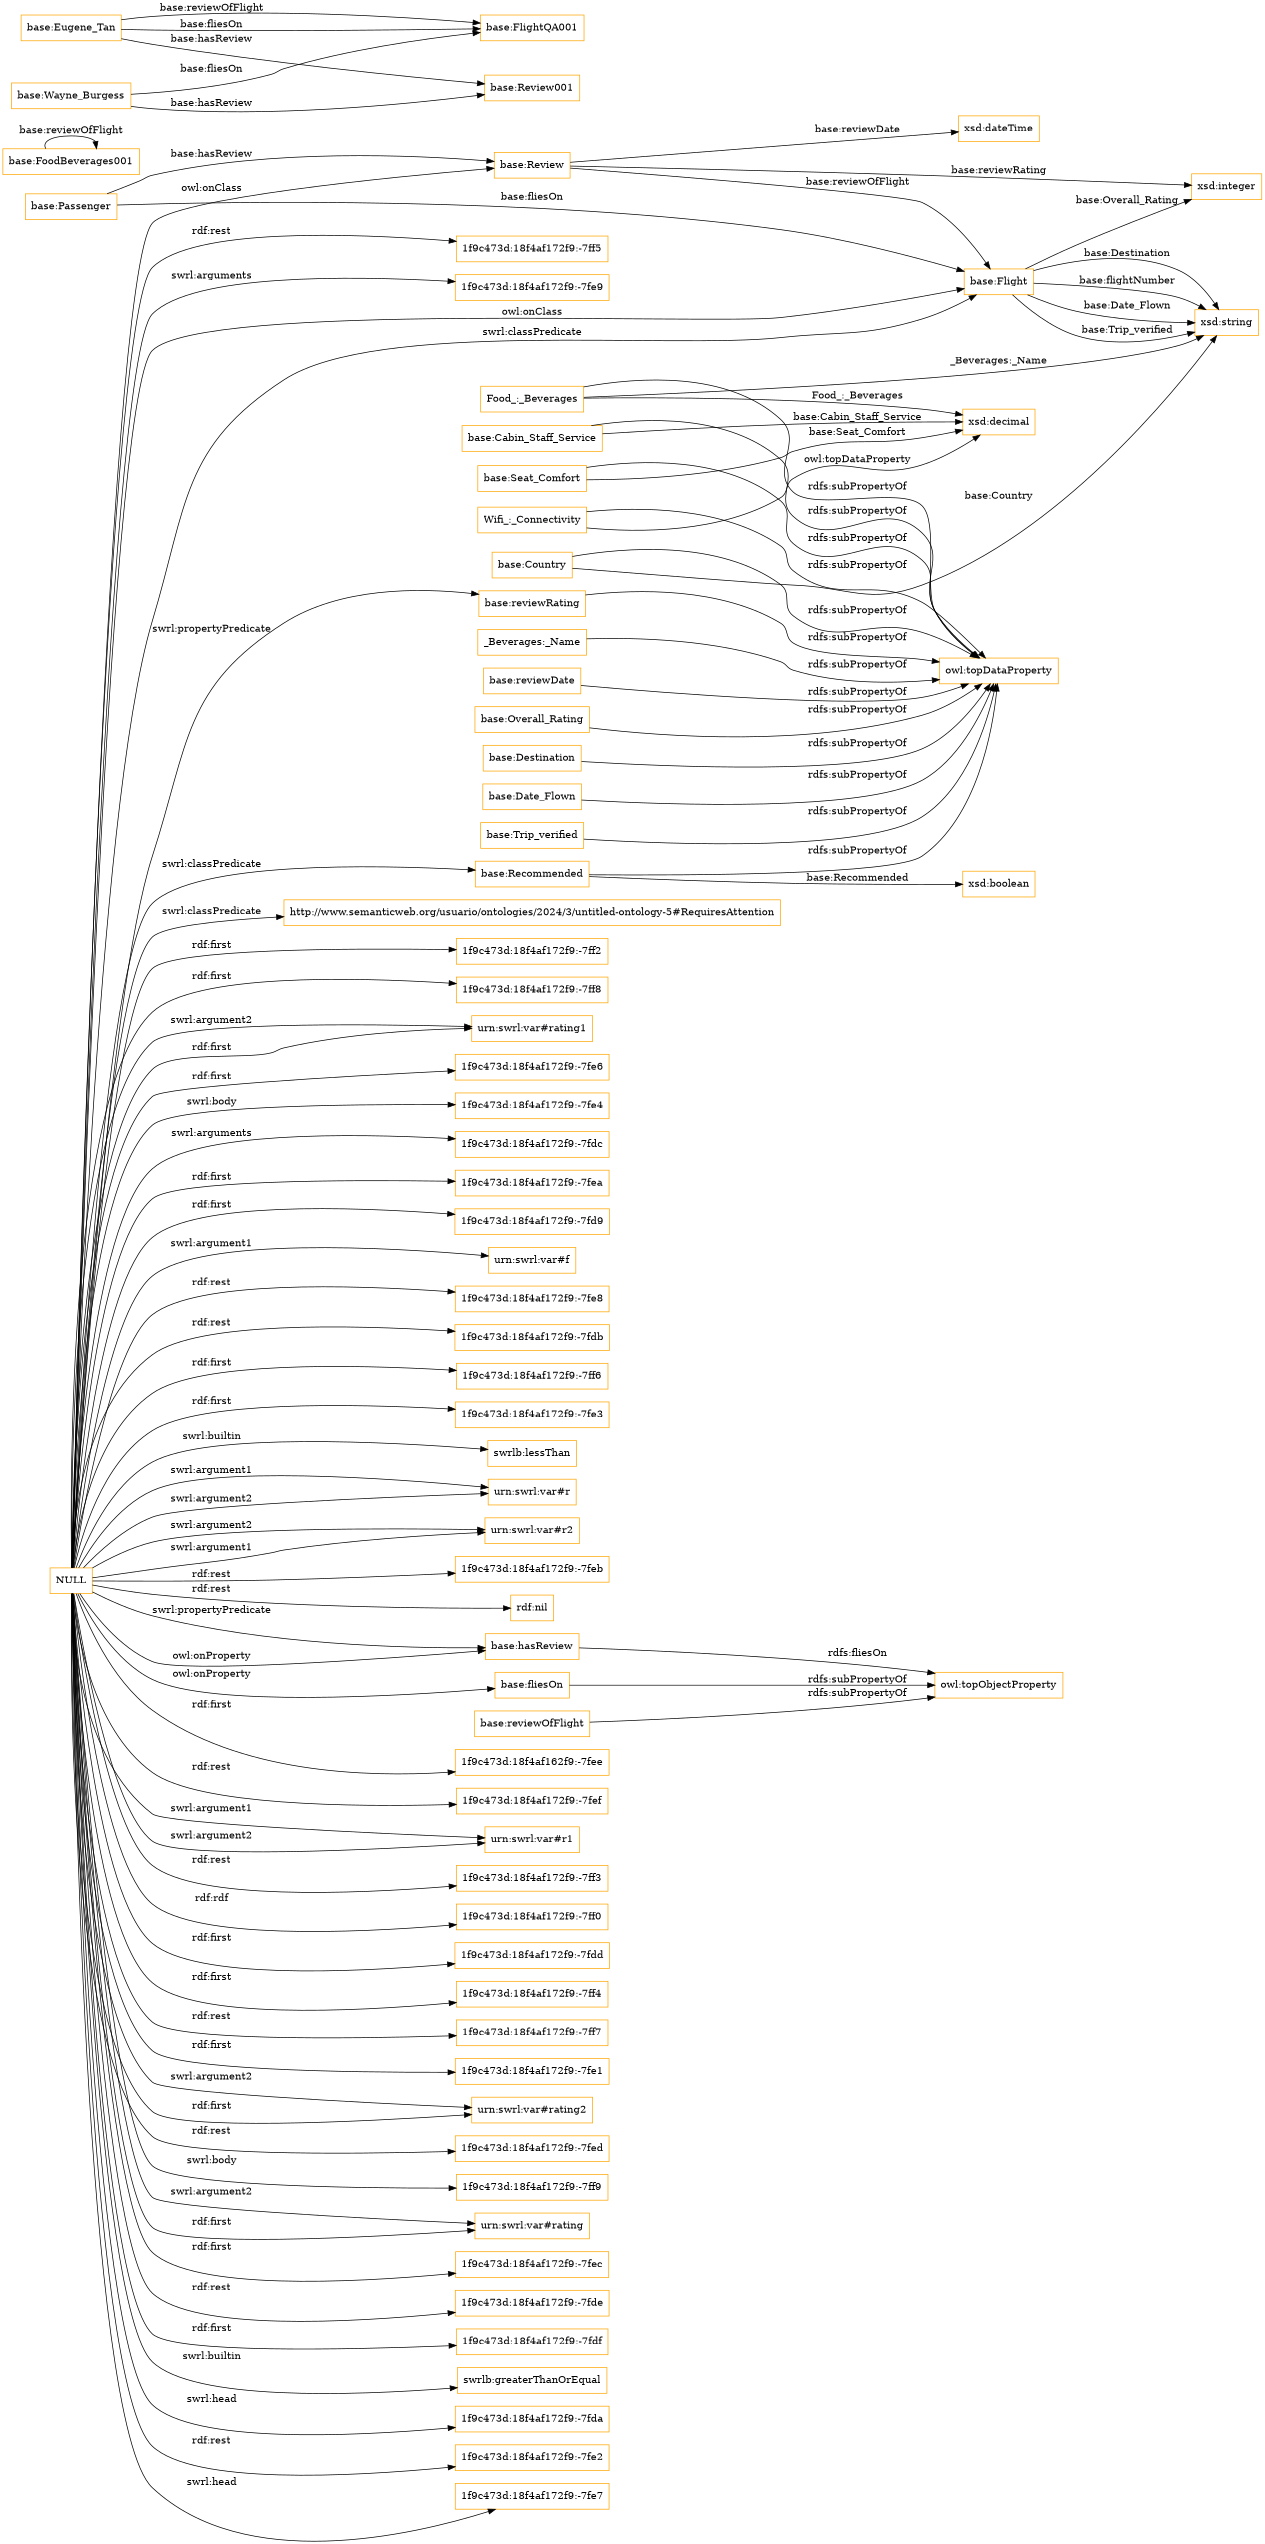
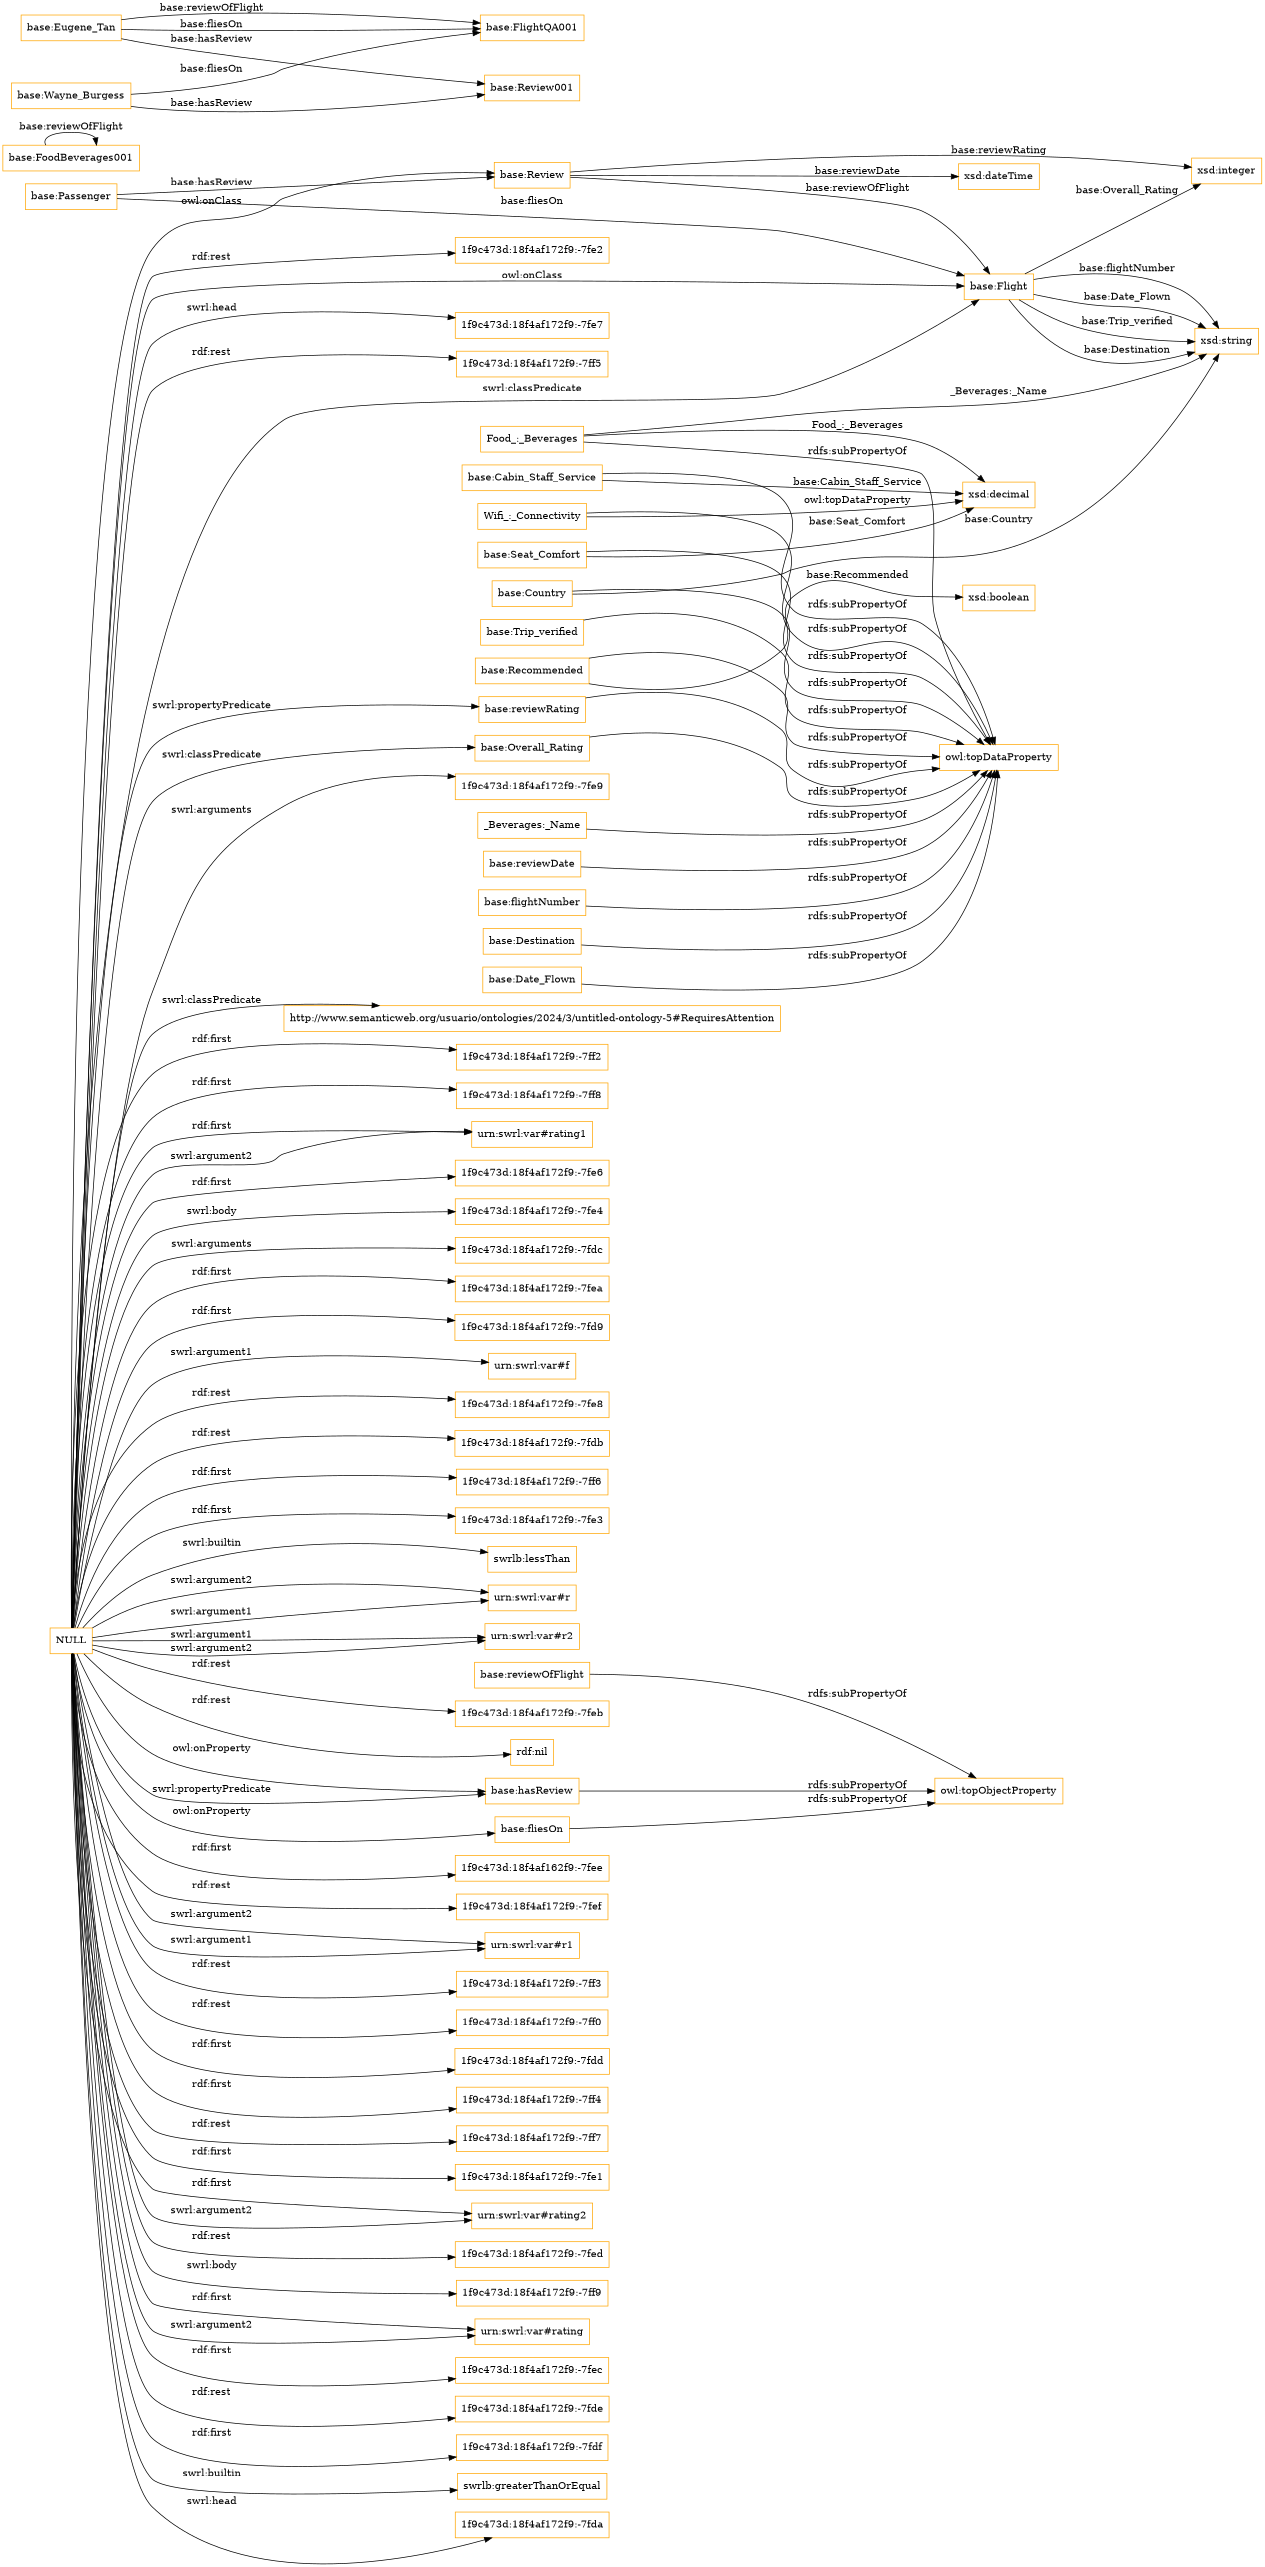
none -> (532, 903)
(142, 927) -> (105, 1050)
(858, 1653) -> (858, 1786)
(212, 1899) -> (212, 2005)
